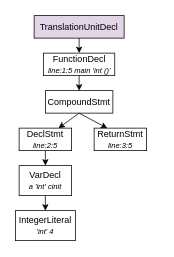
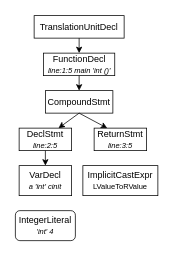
(79, 27) -> (79, 27)
none -> (120, 180)
(45, 200) -> none
(45, 225) -> (45, 225)
